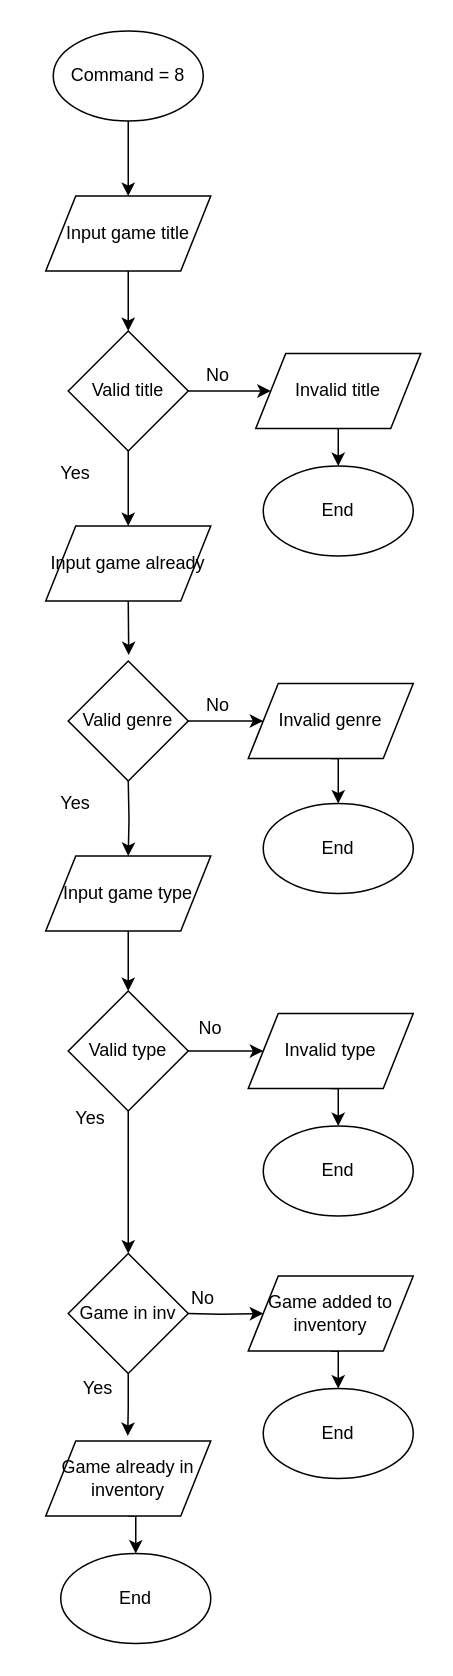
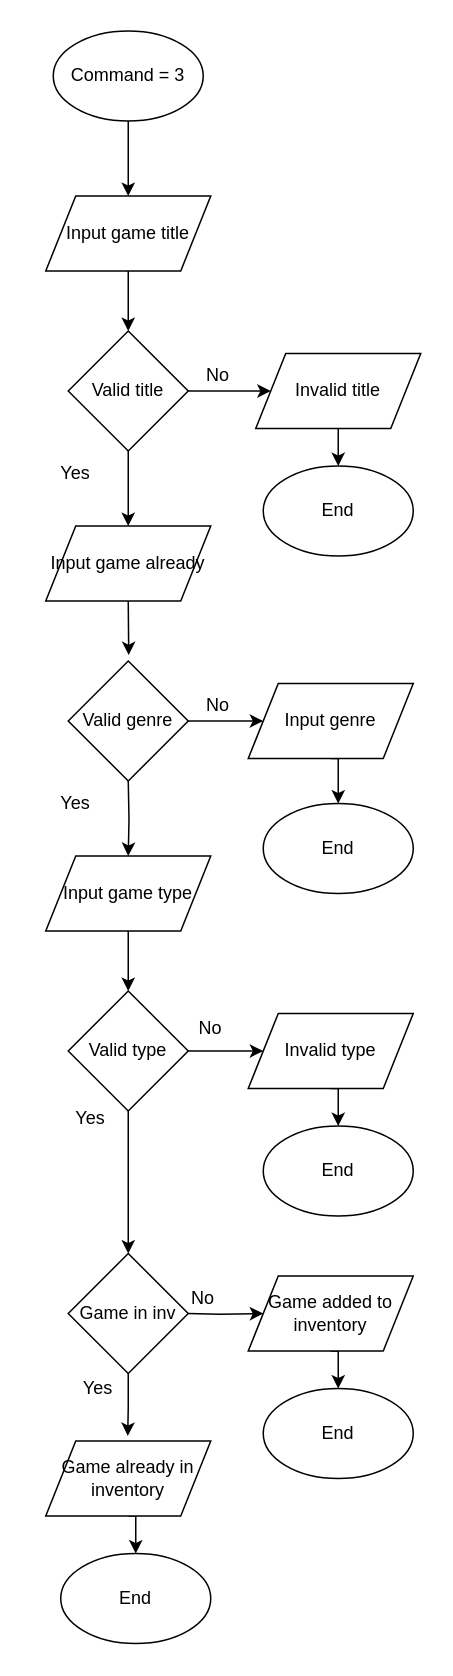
(128, 76) -> (128, 76)
(331, 721) -> (331, 721)
